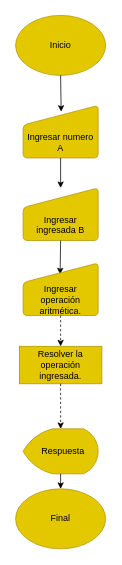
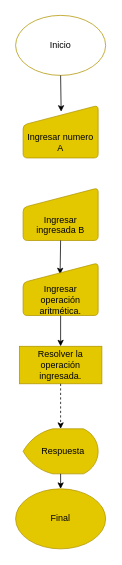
(60, 45) -> (60, 45)
(60, 170) -> none
(60, 329) -> (60, 329)
